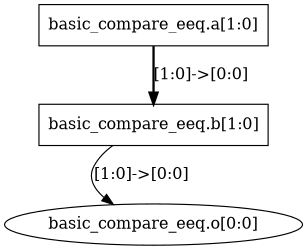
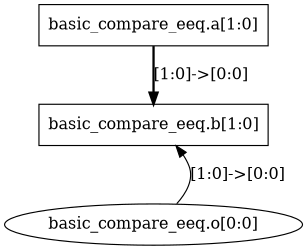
(92, 170) -> (190, 180)
